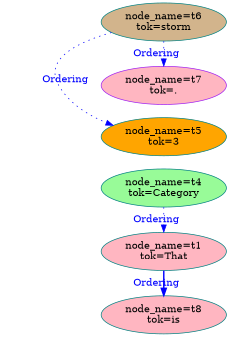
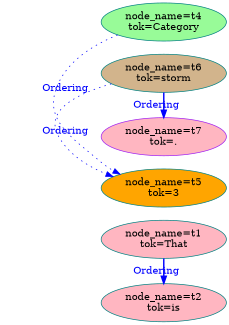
(164, 50) -> (164, 101)
(164, 216) -> (54, 101)
(164, 315) -> (164, 303)
